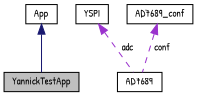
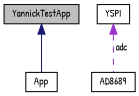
(160, 14) -> none
(42, 53) -> (42, 53)
(140, 82) -> (113, 82)
